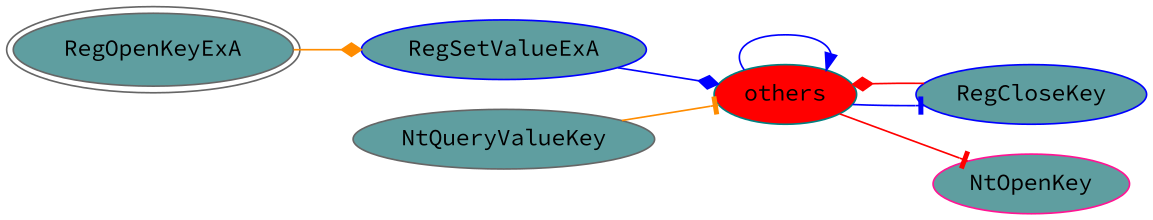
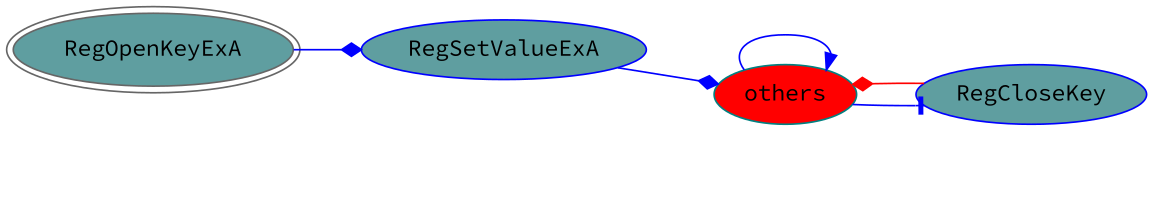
(318, 50) -> (318, 50)
(504, 139) -> none
(1031, 184) -> none
